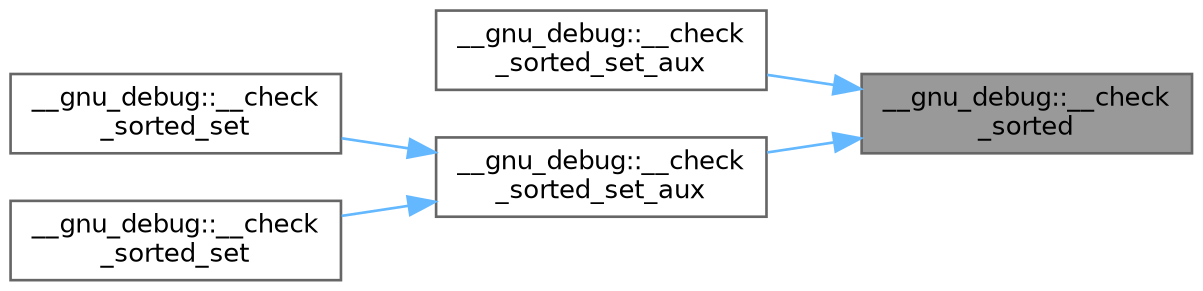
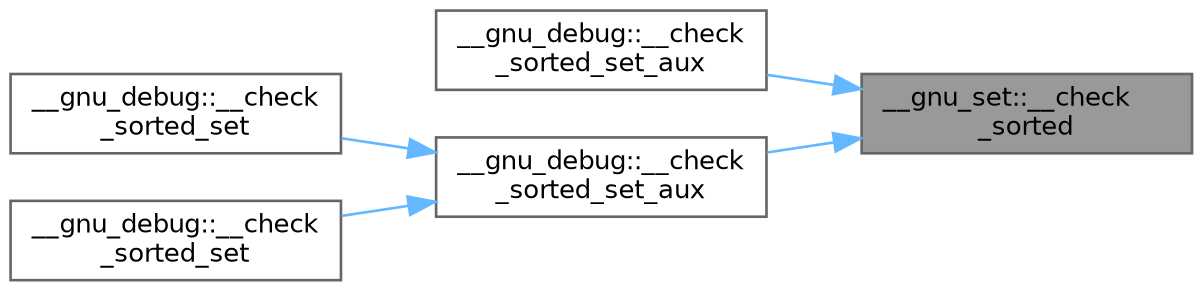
(1027, 114) -> (1027, 114)
